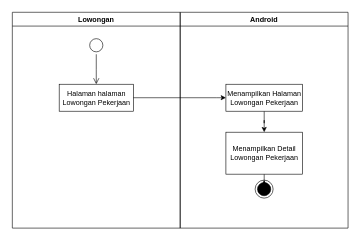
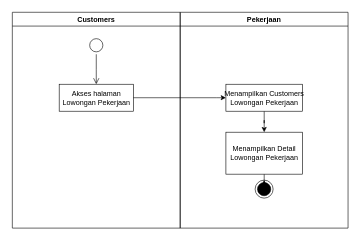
(96, 20) -> (96, 20)
(264, 20) -> (264, 20)
(97, 98) -> (97, 98)
(265, 98) -> (265, 98)
